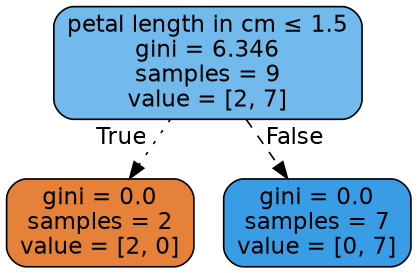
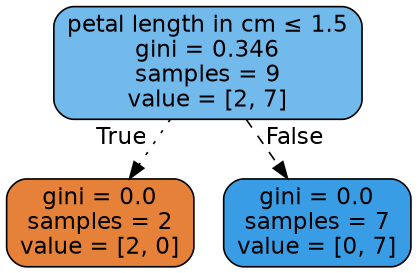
(208, 50) -> (208, 50)
